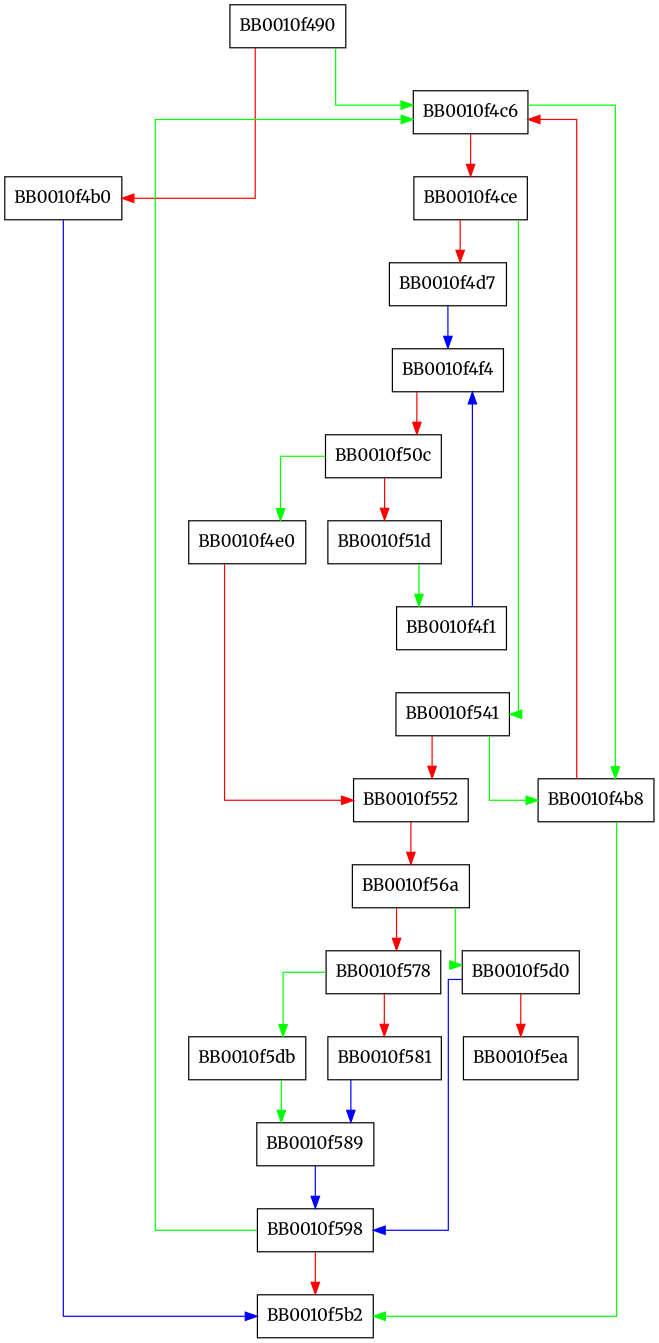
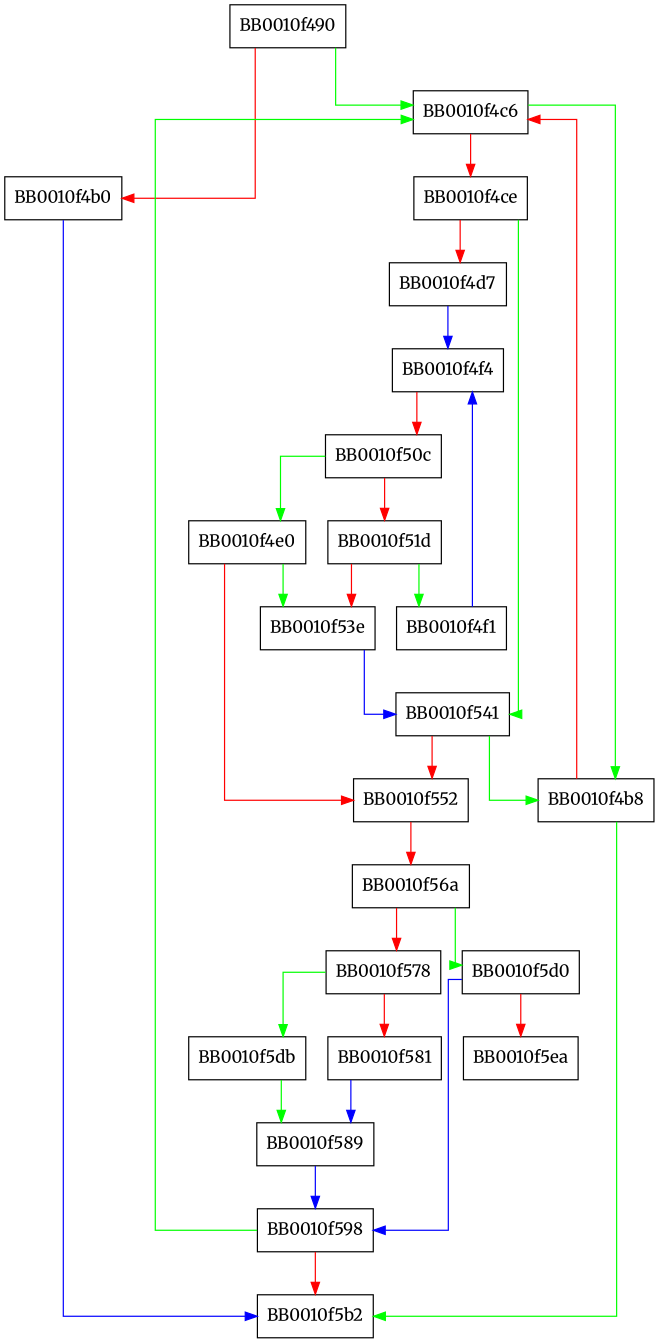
none -> (318, 628)
